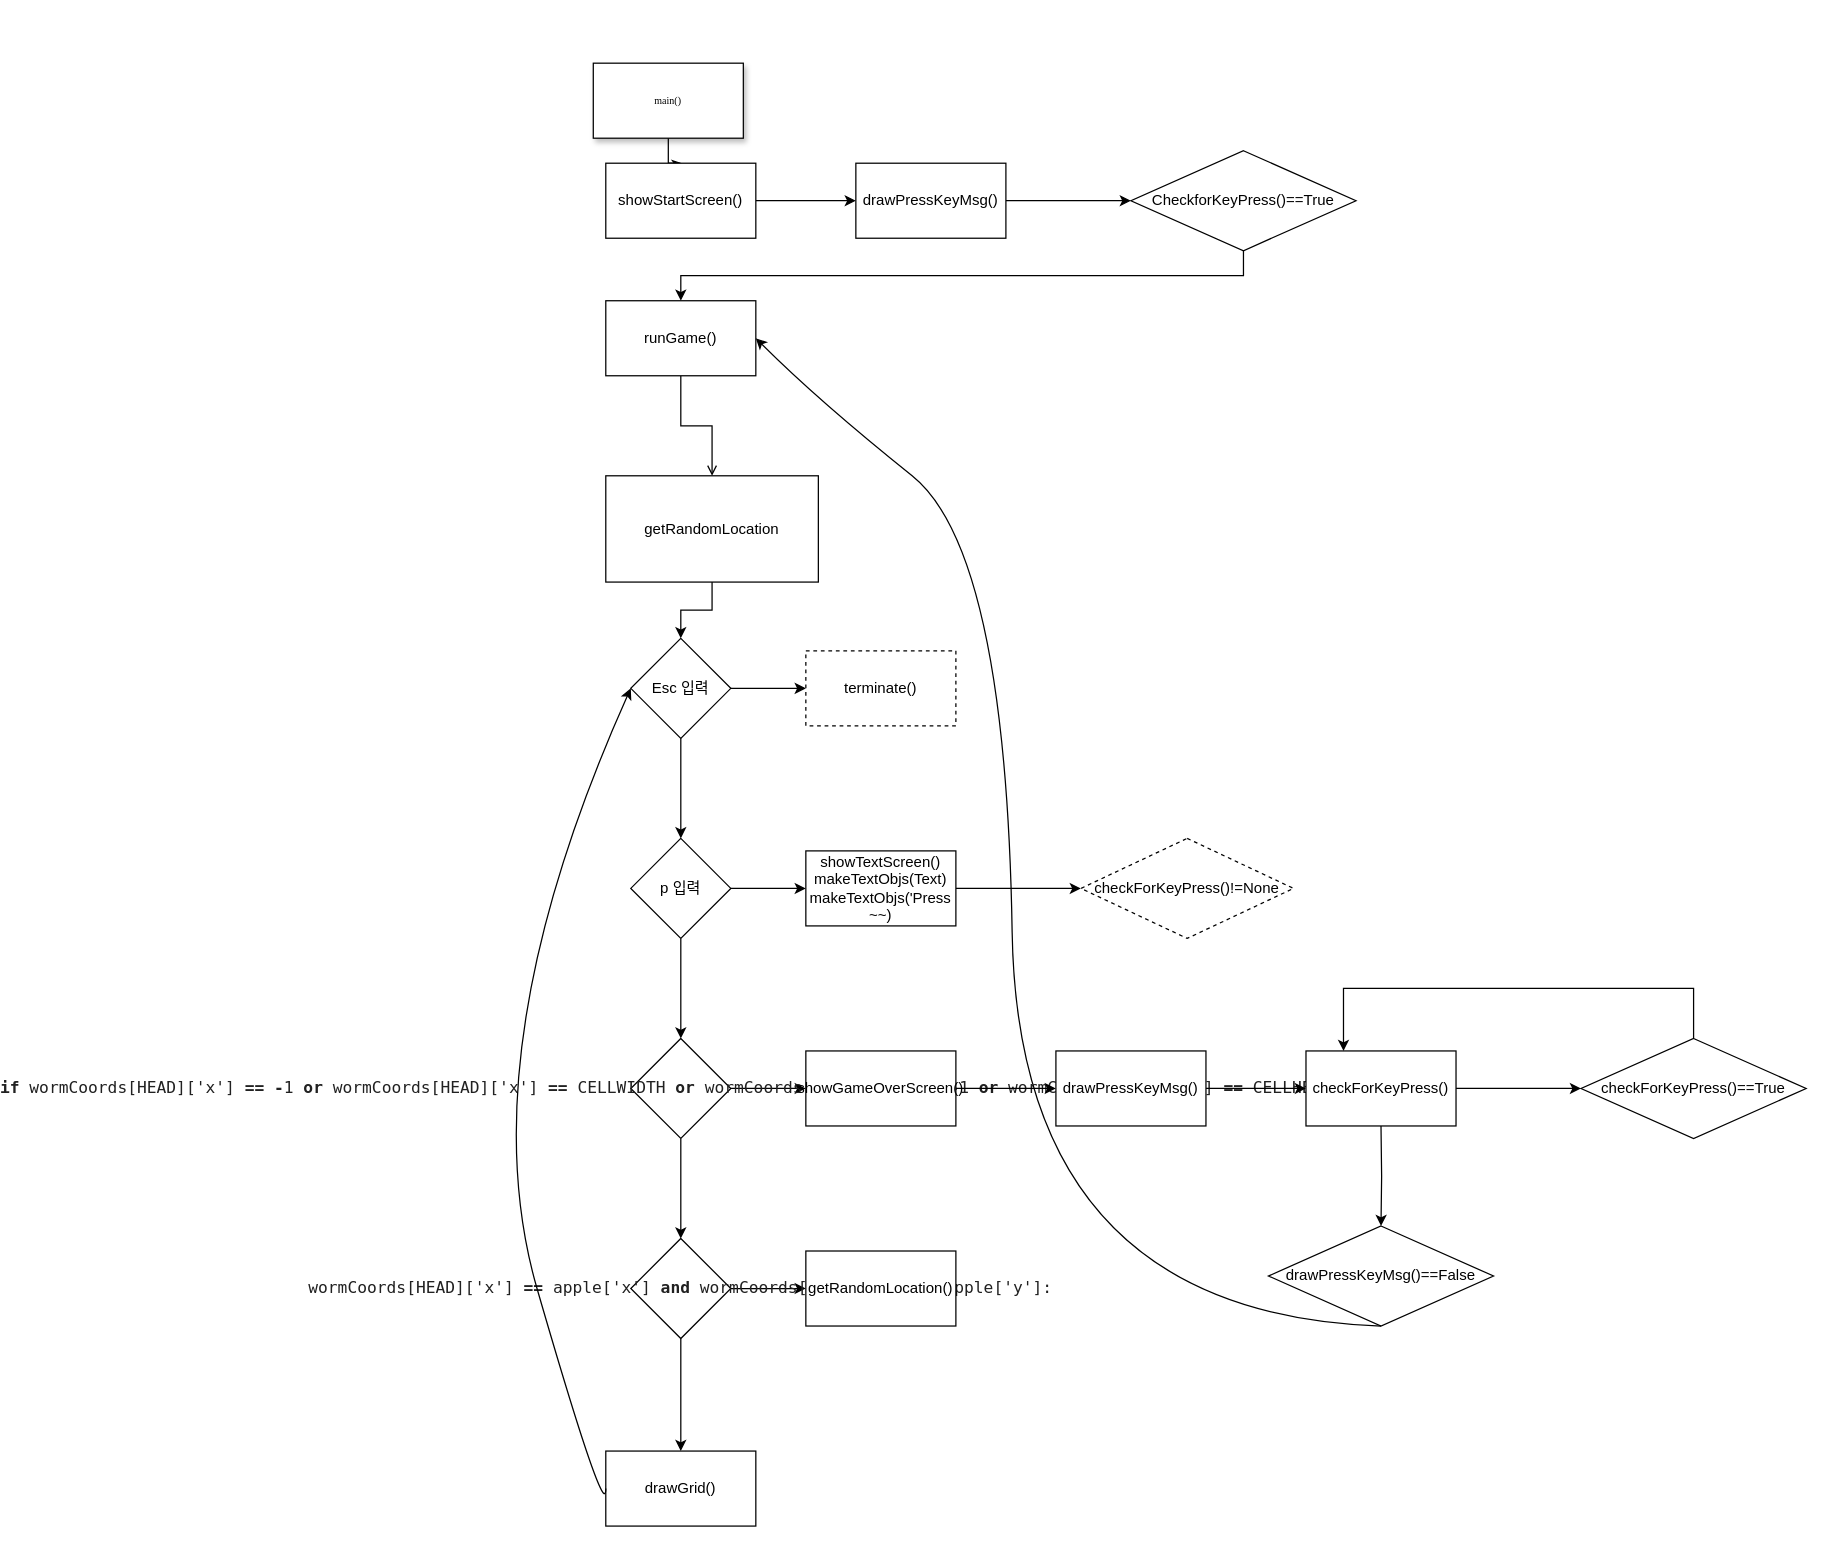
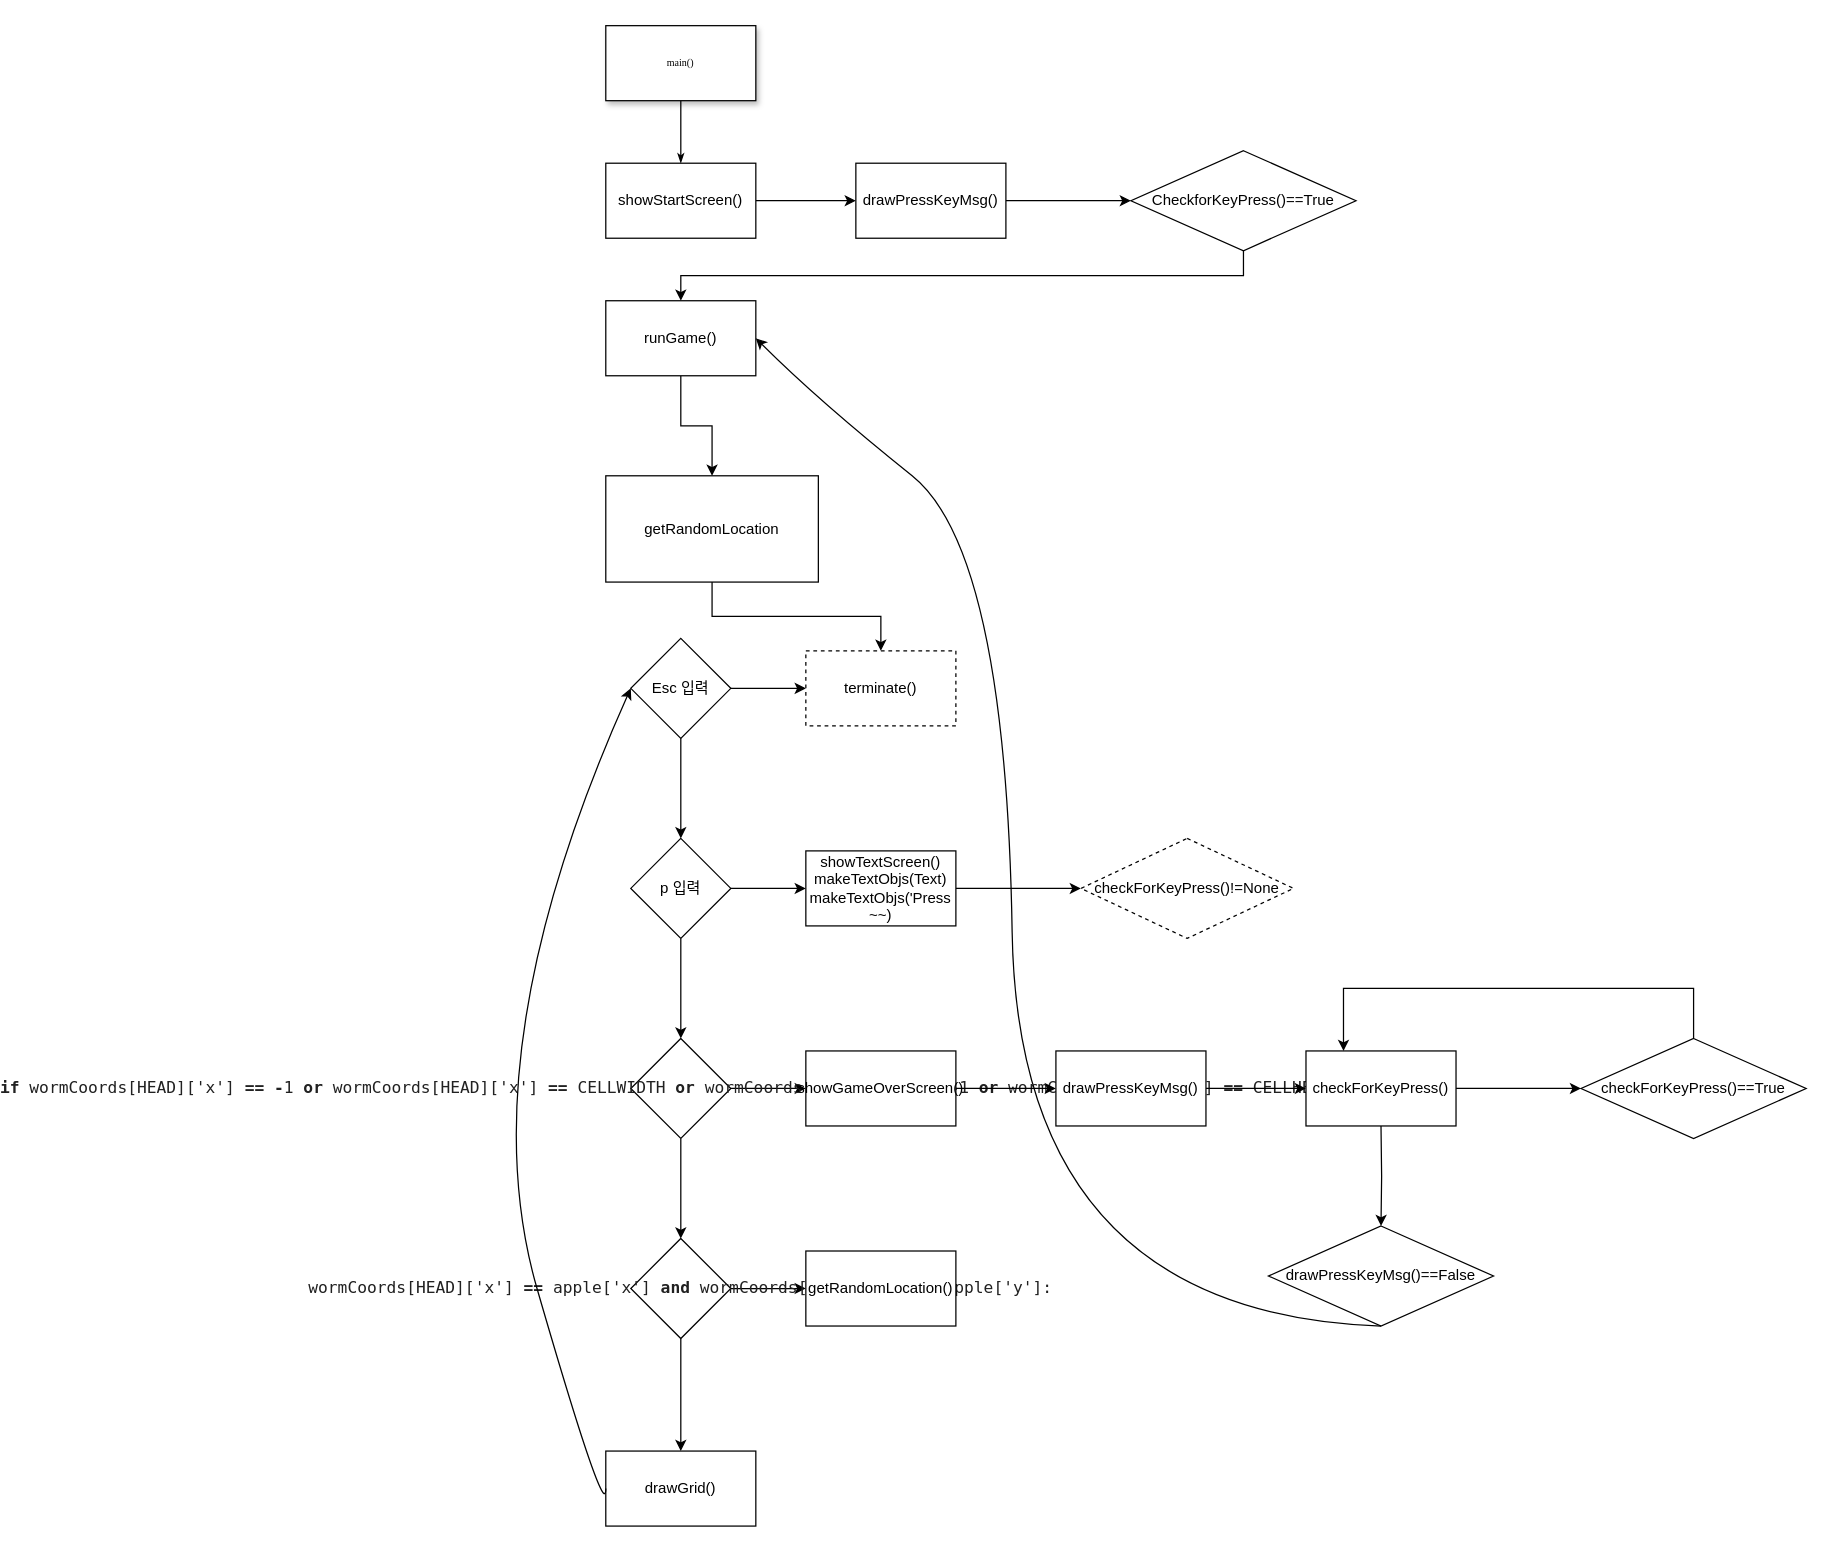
(668, 101) -> (681, 63)
(712, 467) -> (712, 466)
(688, 610) -> (804, 616)
